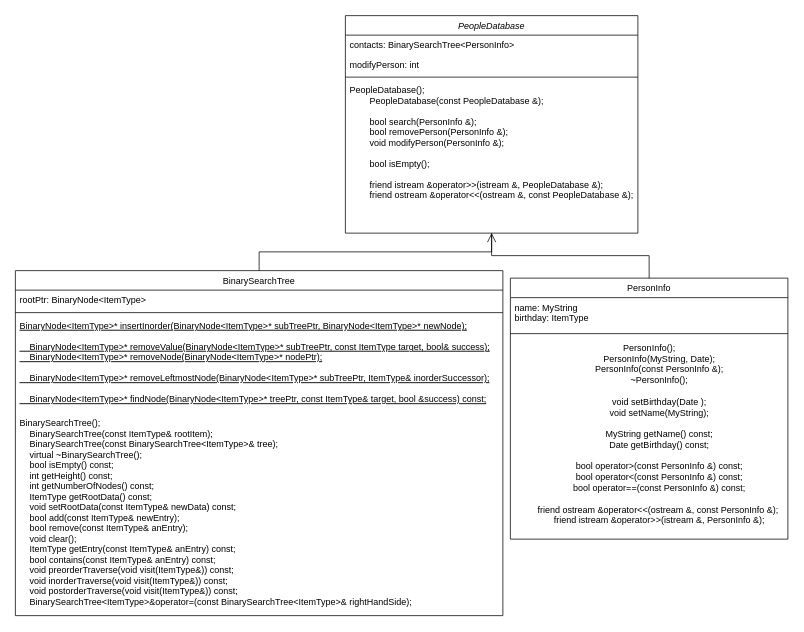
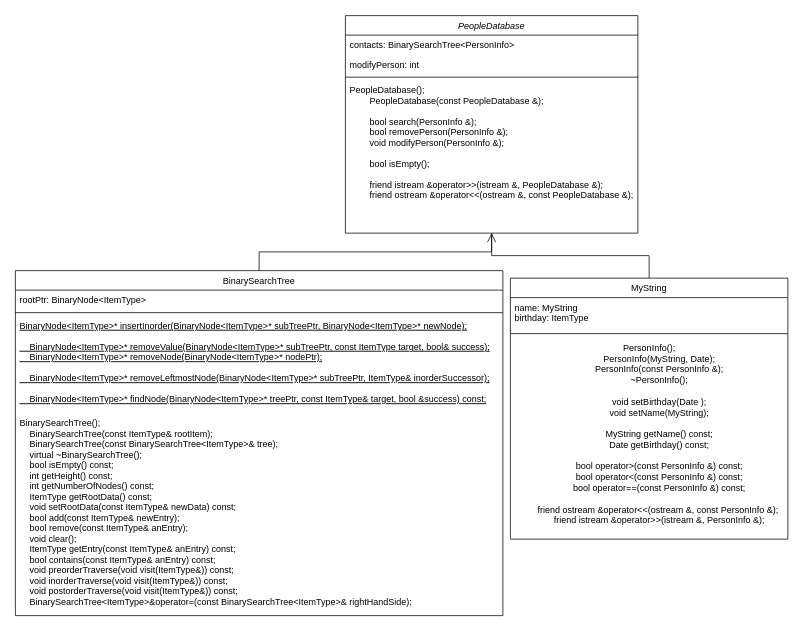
(649, 288) -> (649, 288)
